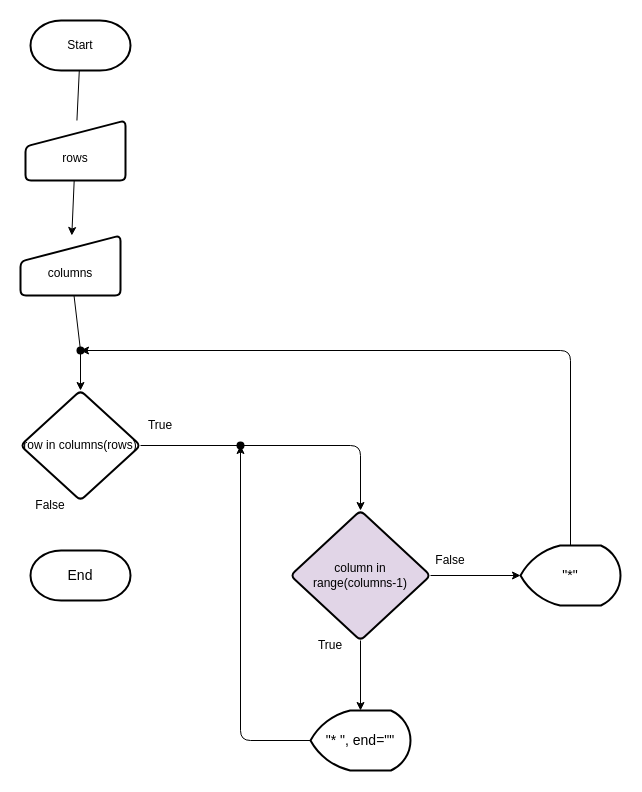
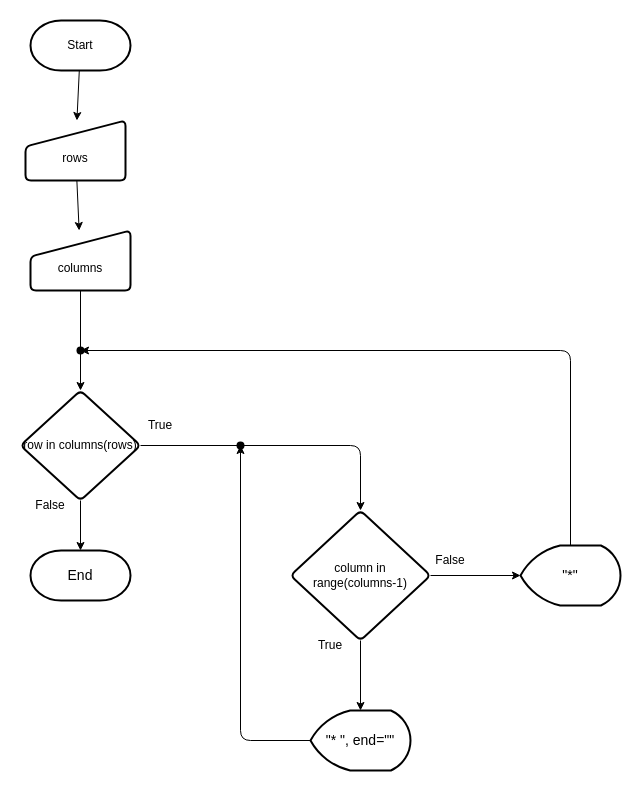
(77, 115) -> (77, 112)
(71, 266) -> (81, 261)
none -> (81, 522)
(361, 576) -> (361, 576)
